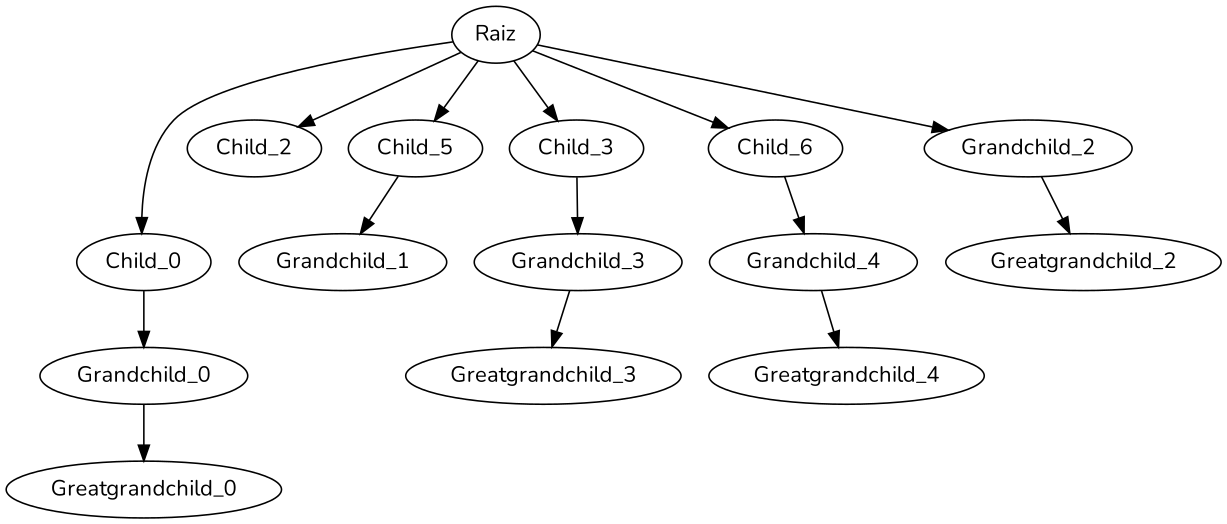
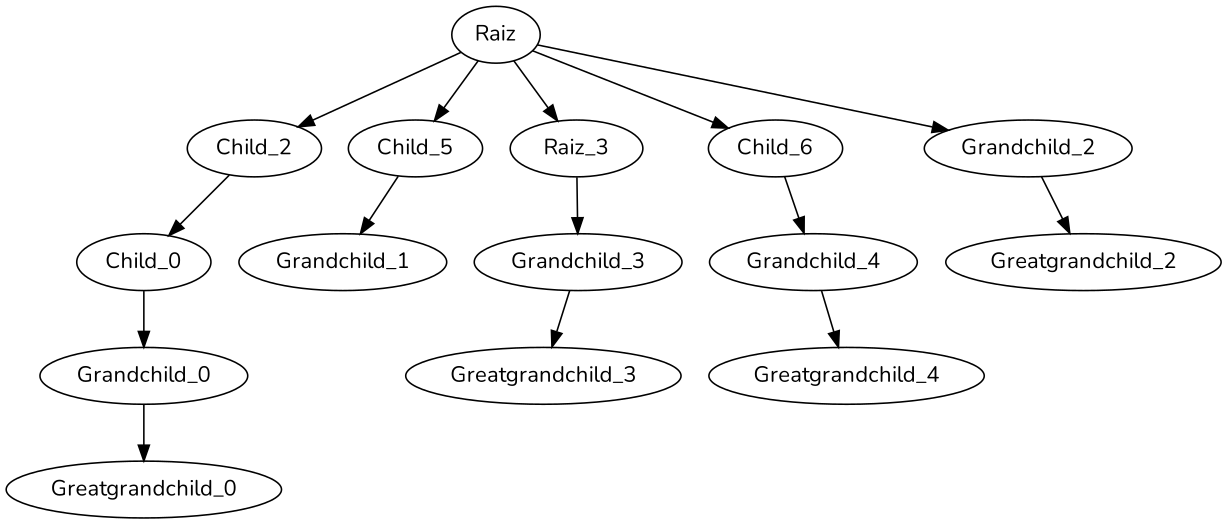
(258, 81) -> (205, 200)
(577, 148) -> (577, 148)
